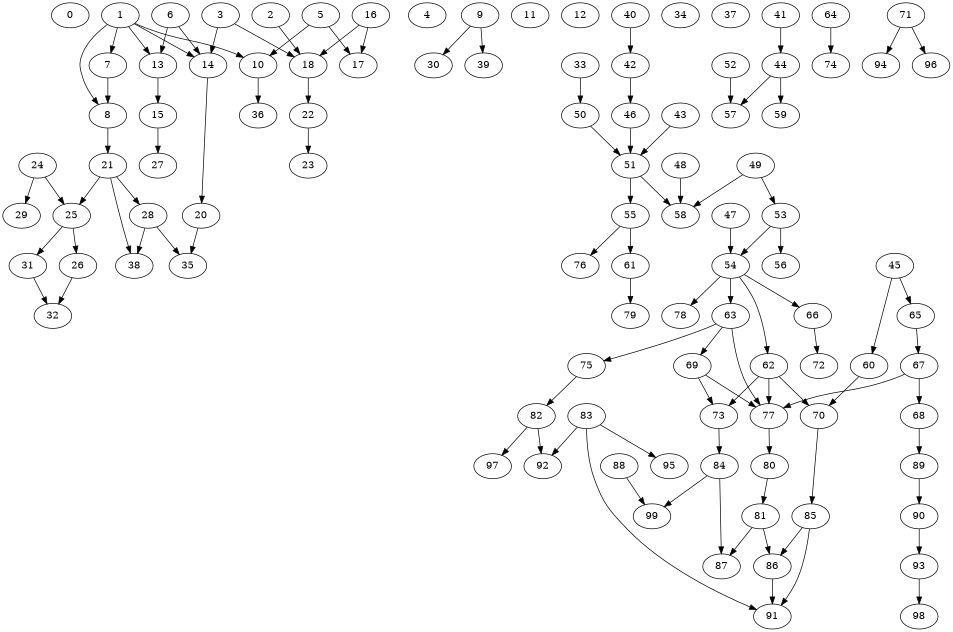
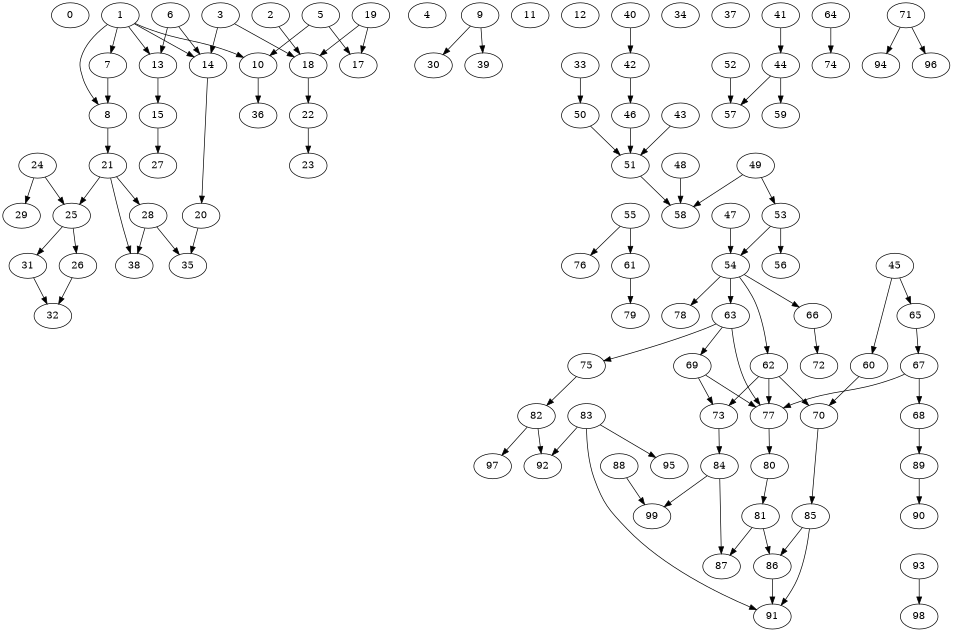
(371, 15) -> (371, 15)
(630, 187) -> none
(919, 538) -> none
